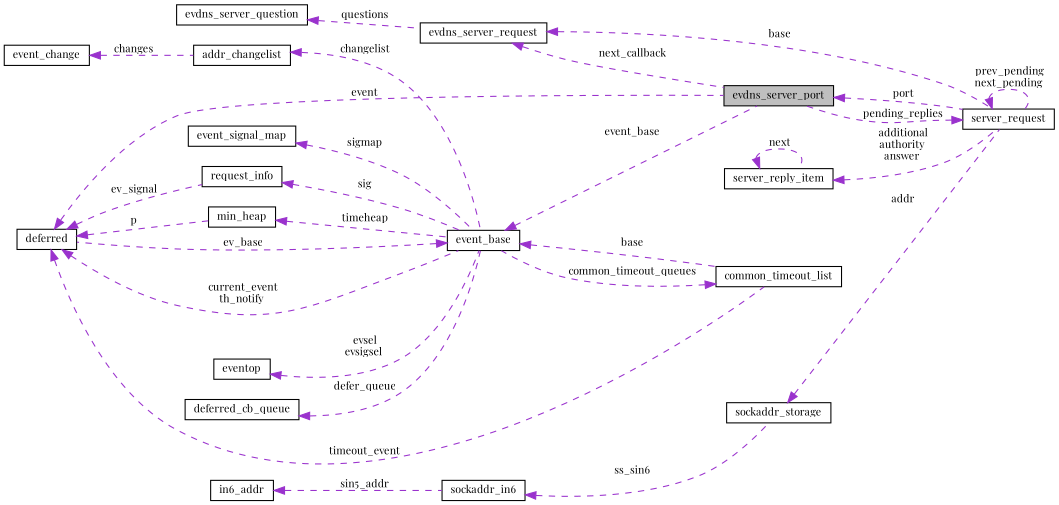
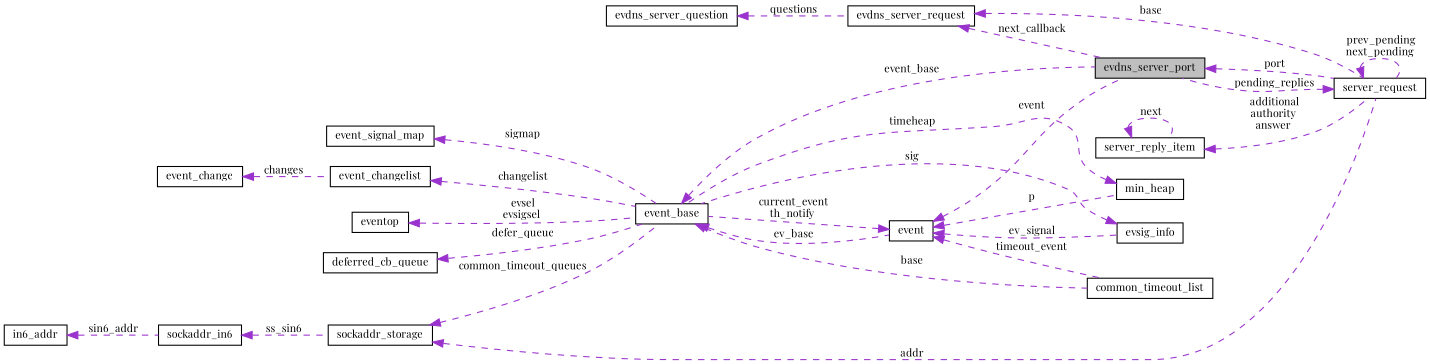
(242, 55) -> (380, 177)
(242, 177) -> (1150, 233)
(47, 239) -> (911, 231)
(600, 283) -> (556, 286)
(364, 485) -> (112, 329)
